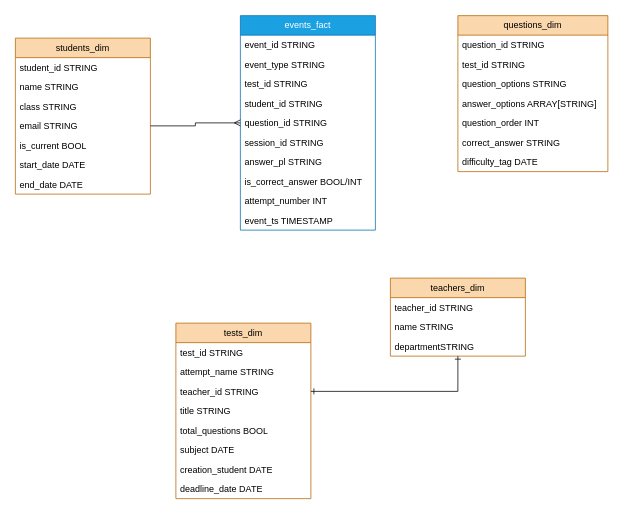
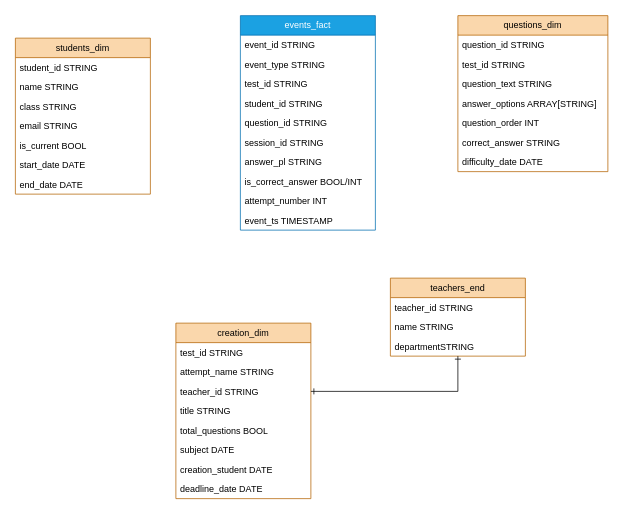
(517, 85) -> (510, 85)
(195, 125) -> none
(506, 163) -> (508, 163)
(458, 288) -> (458, 288)
(243, 333) -> (243, 333)
